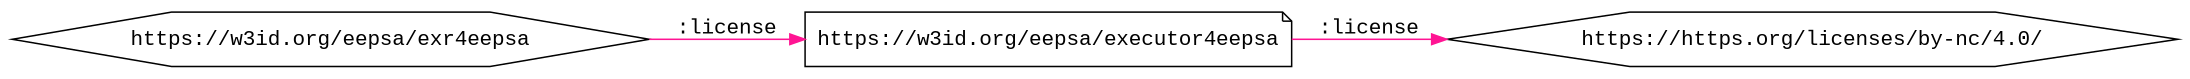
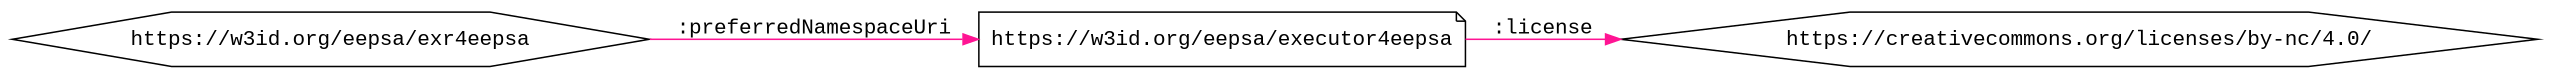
(727, 28) -> (814, 28)
(1812, 39) -> (2079, 39)
